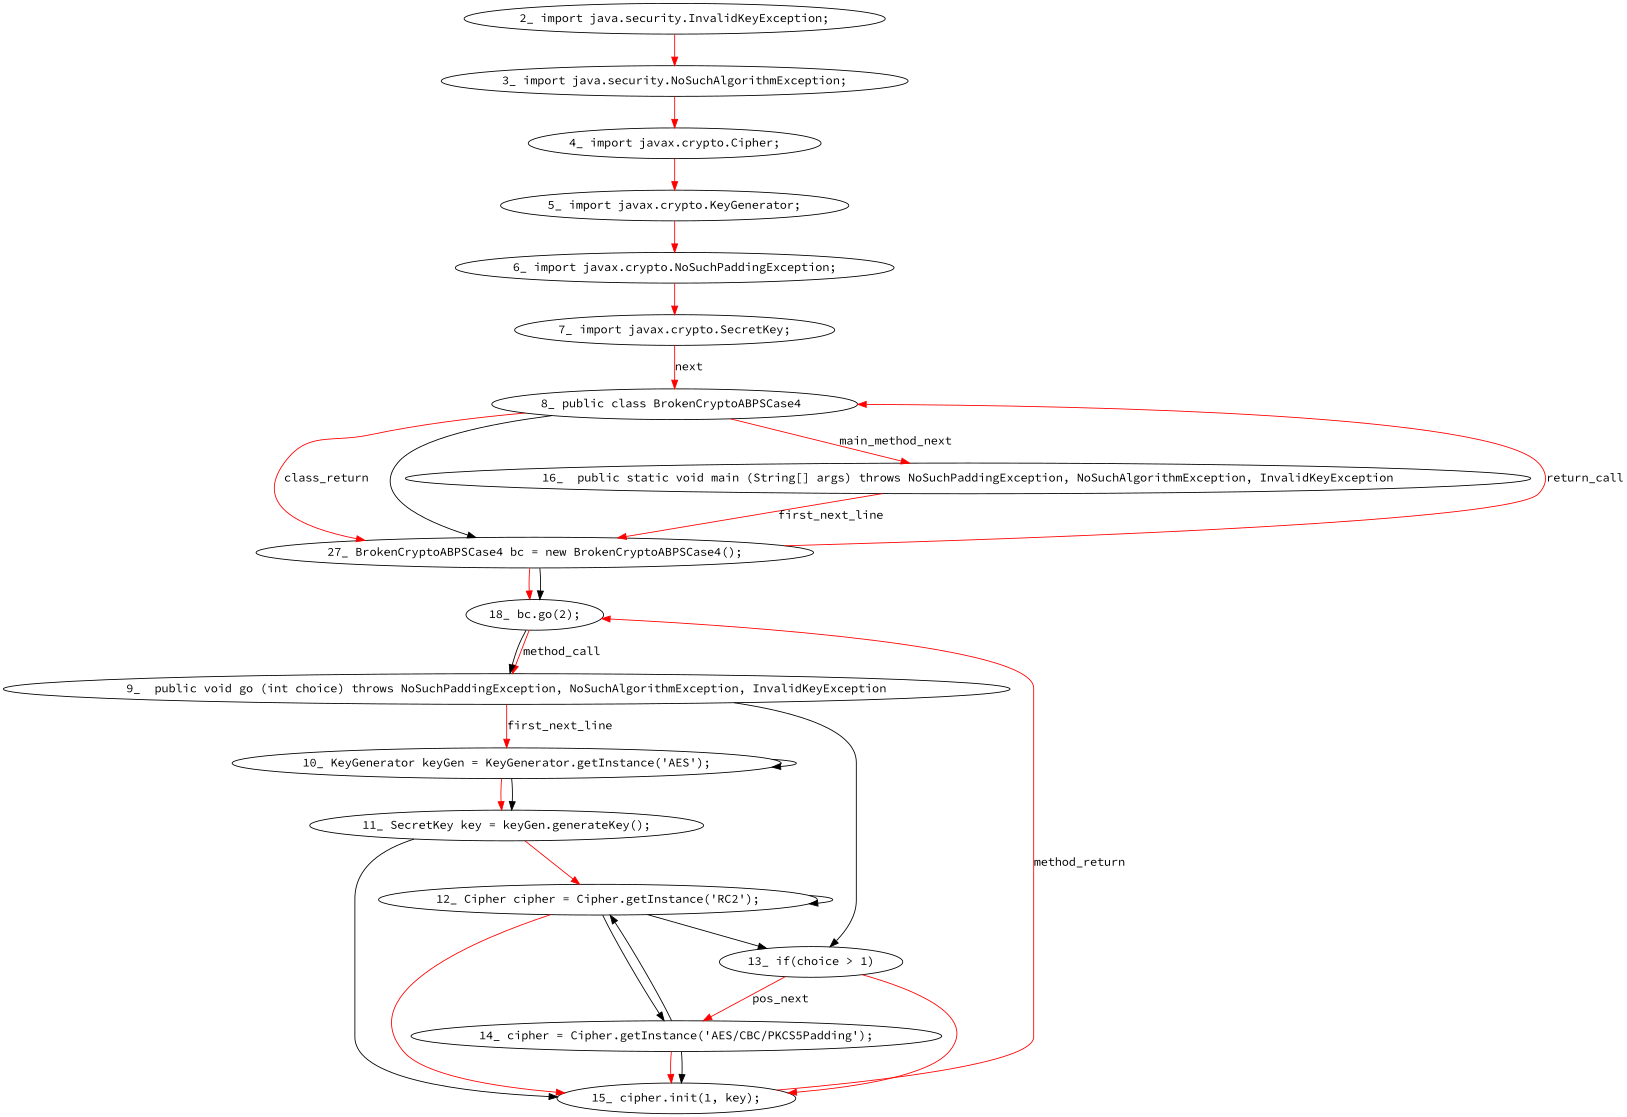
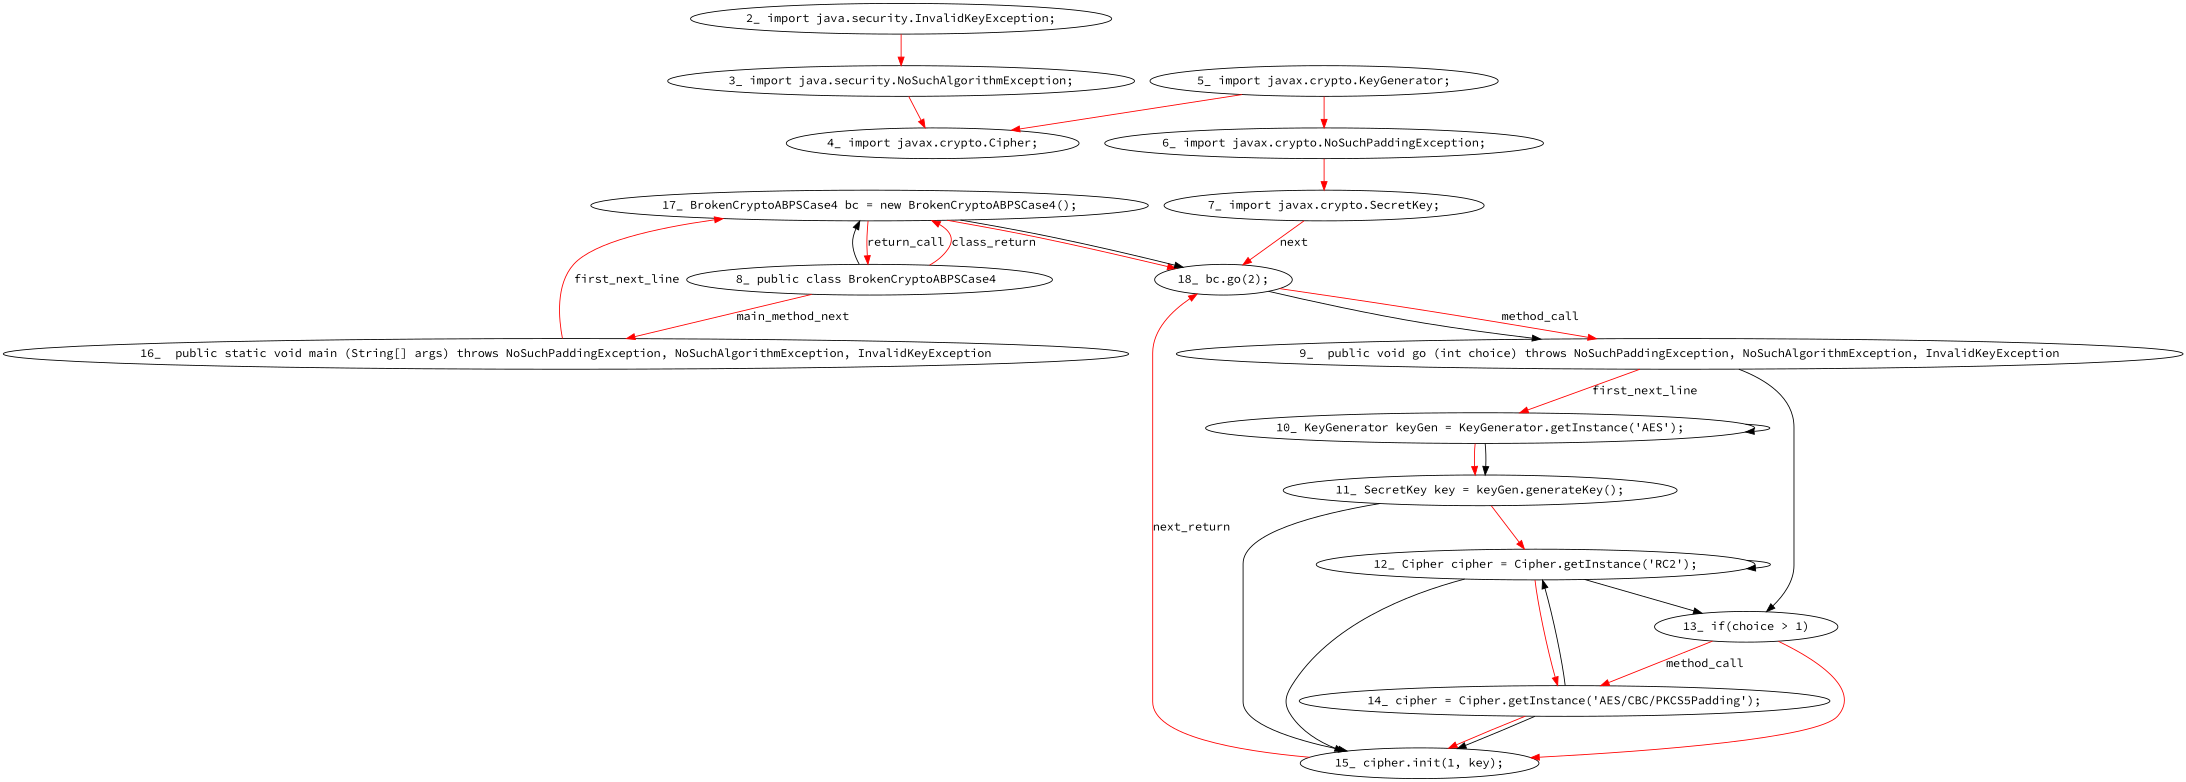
(675, 170) -> (1131, 112)
(675, 363) -> (1277, 240)
(535, 553) -> (870, 206)
(1080, 863) -> (1192, 527)
(630, 965) -> (1544, 629)
(781, 999) -> (1705, 664)
(393, 1019) -> (1332, 642)
